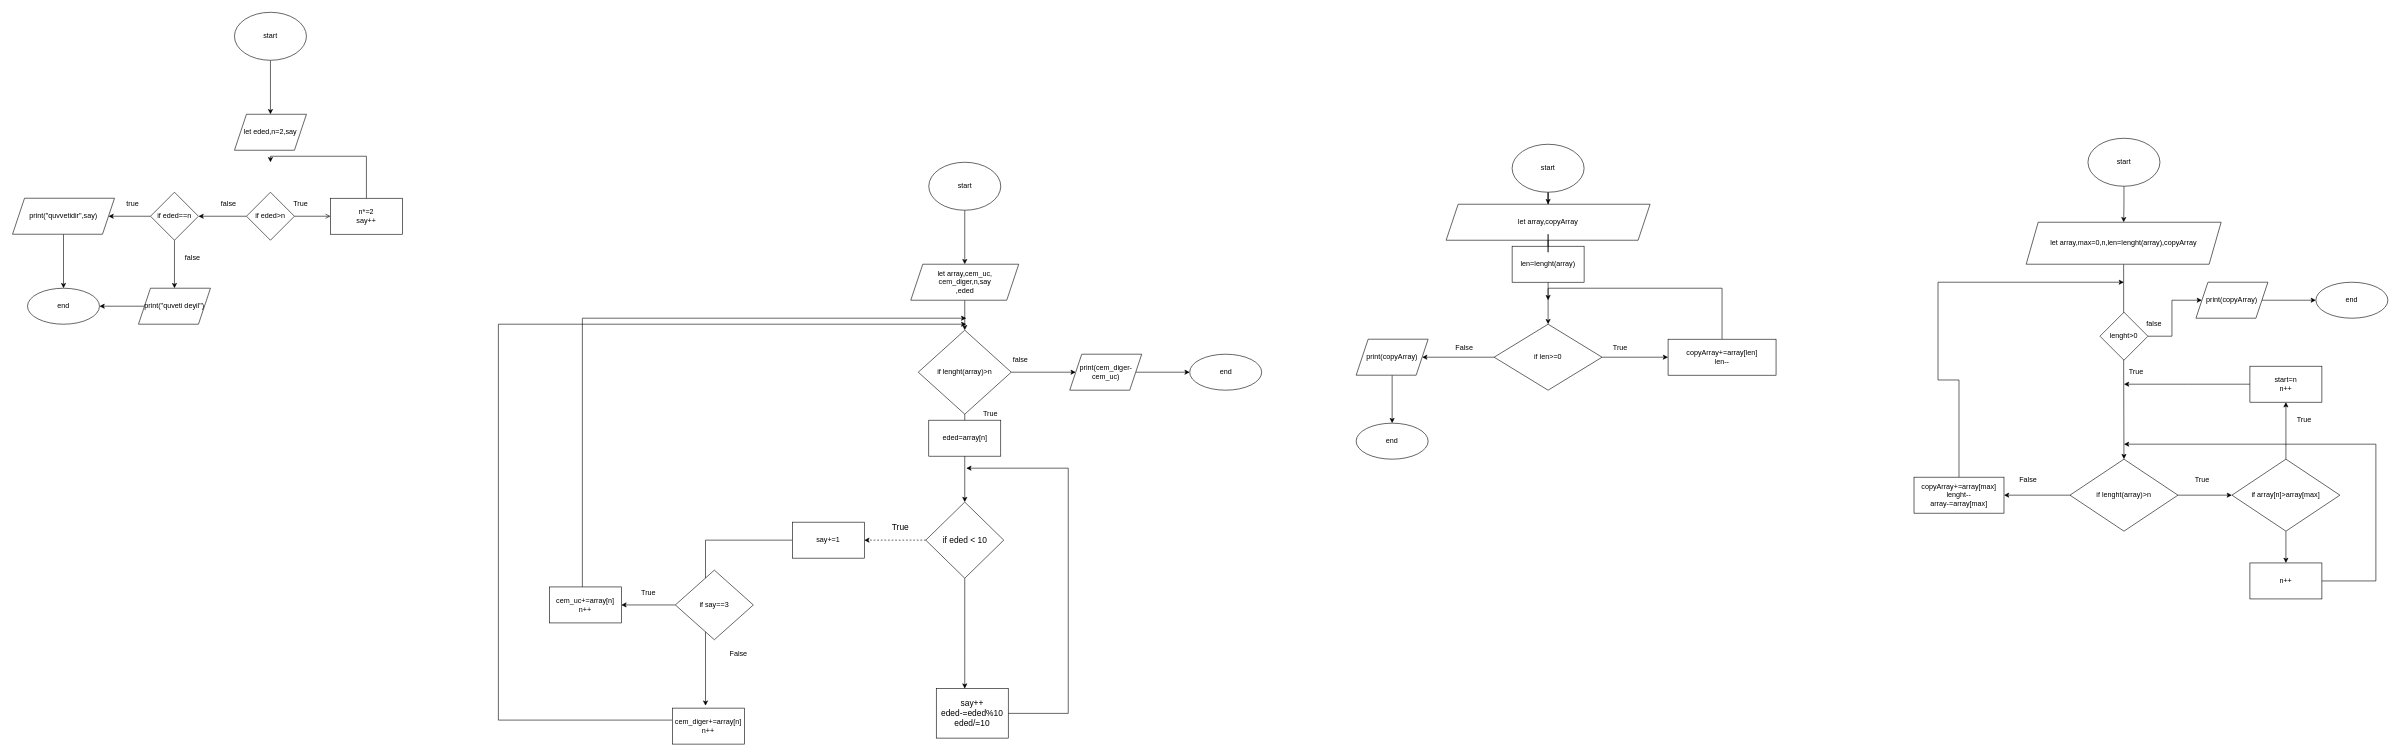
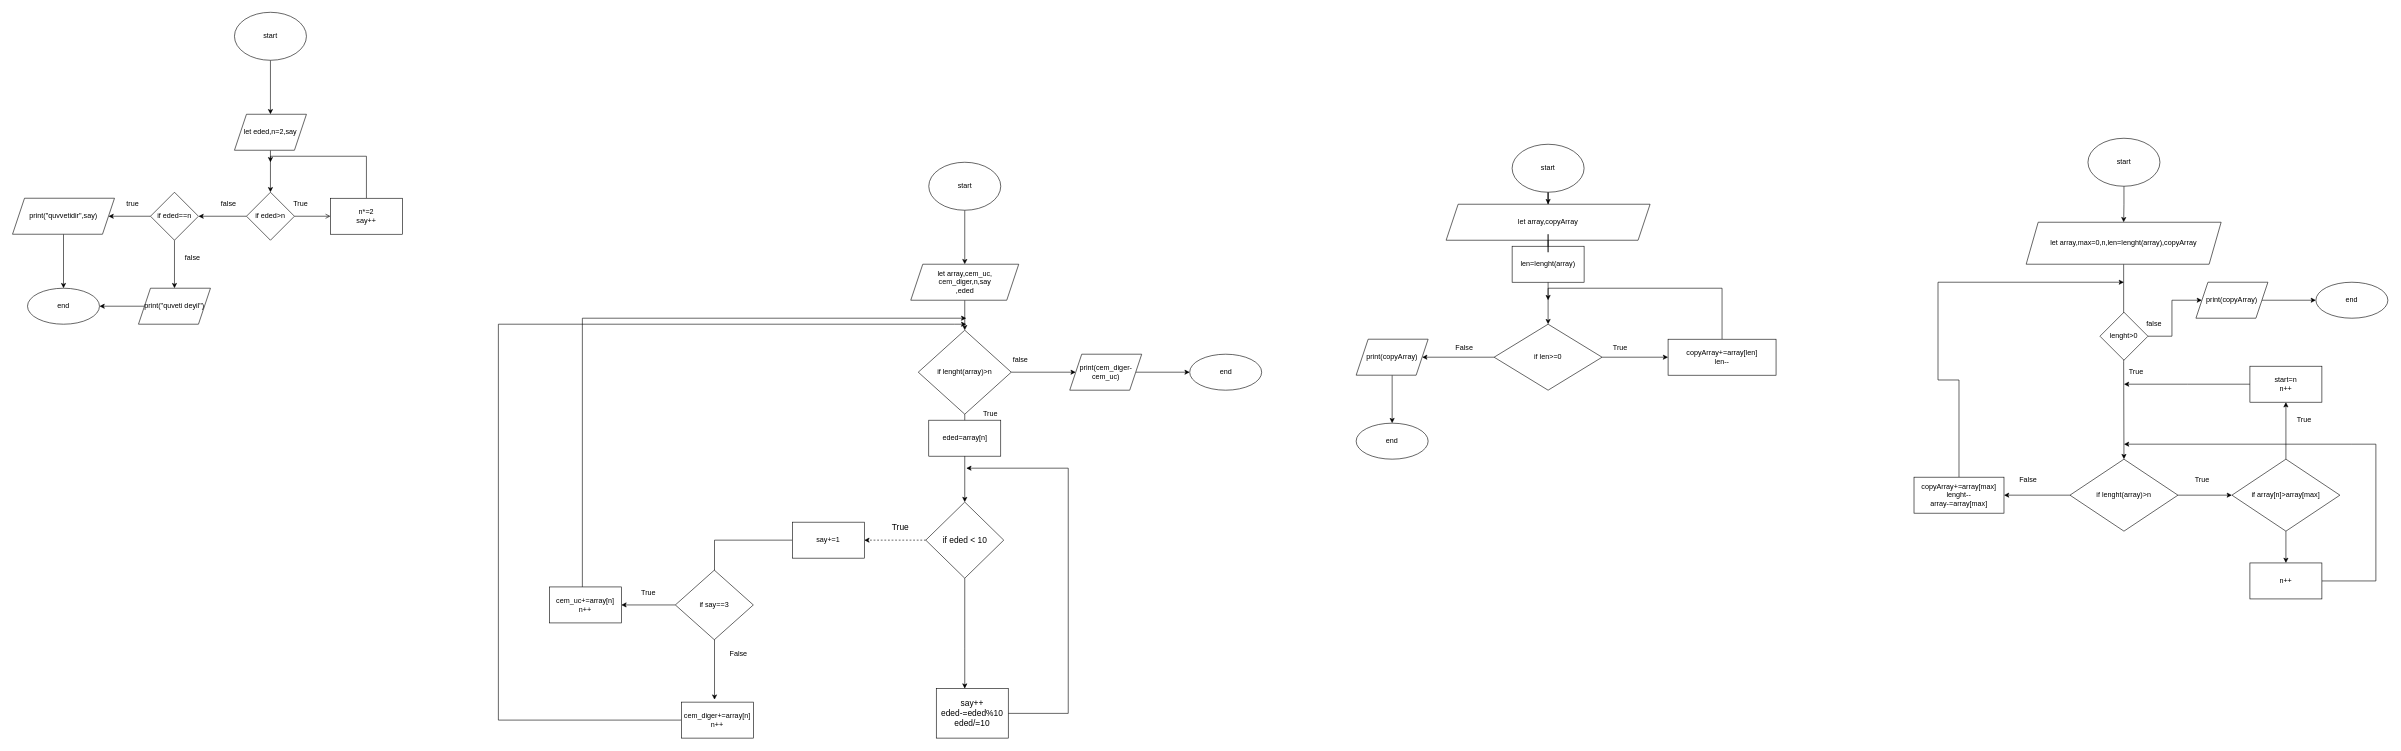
none -> (270, 169)
(708, 726) -> (717, 720)
